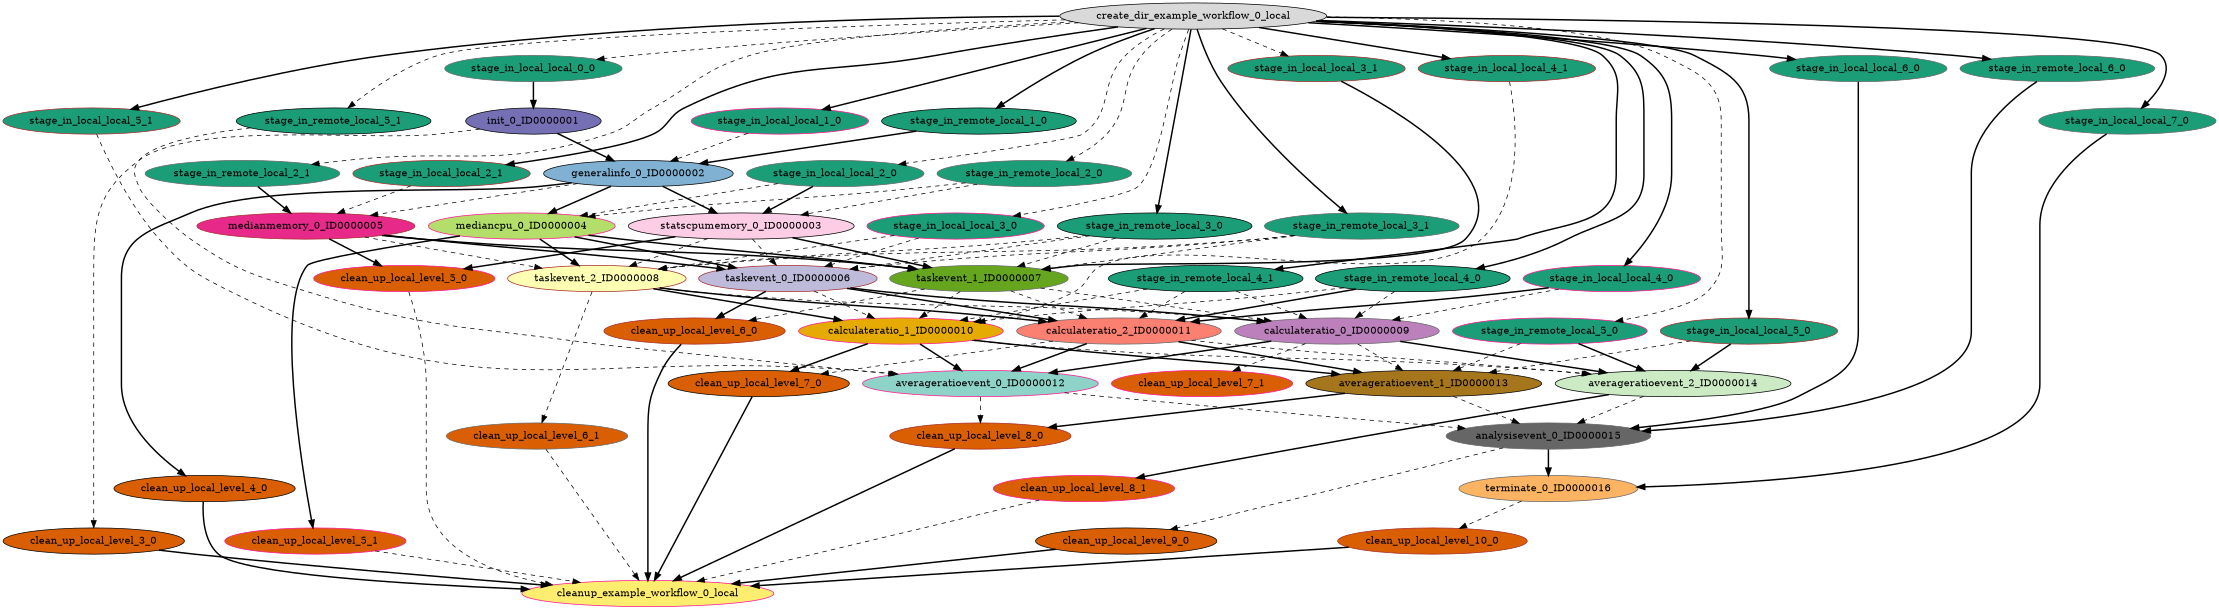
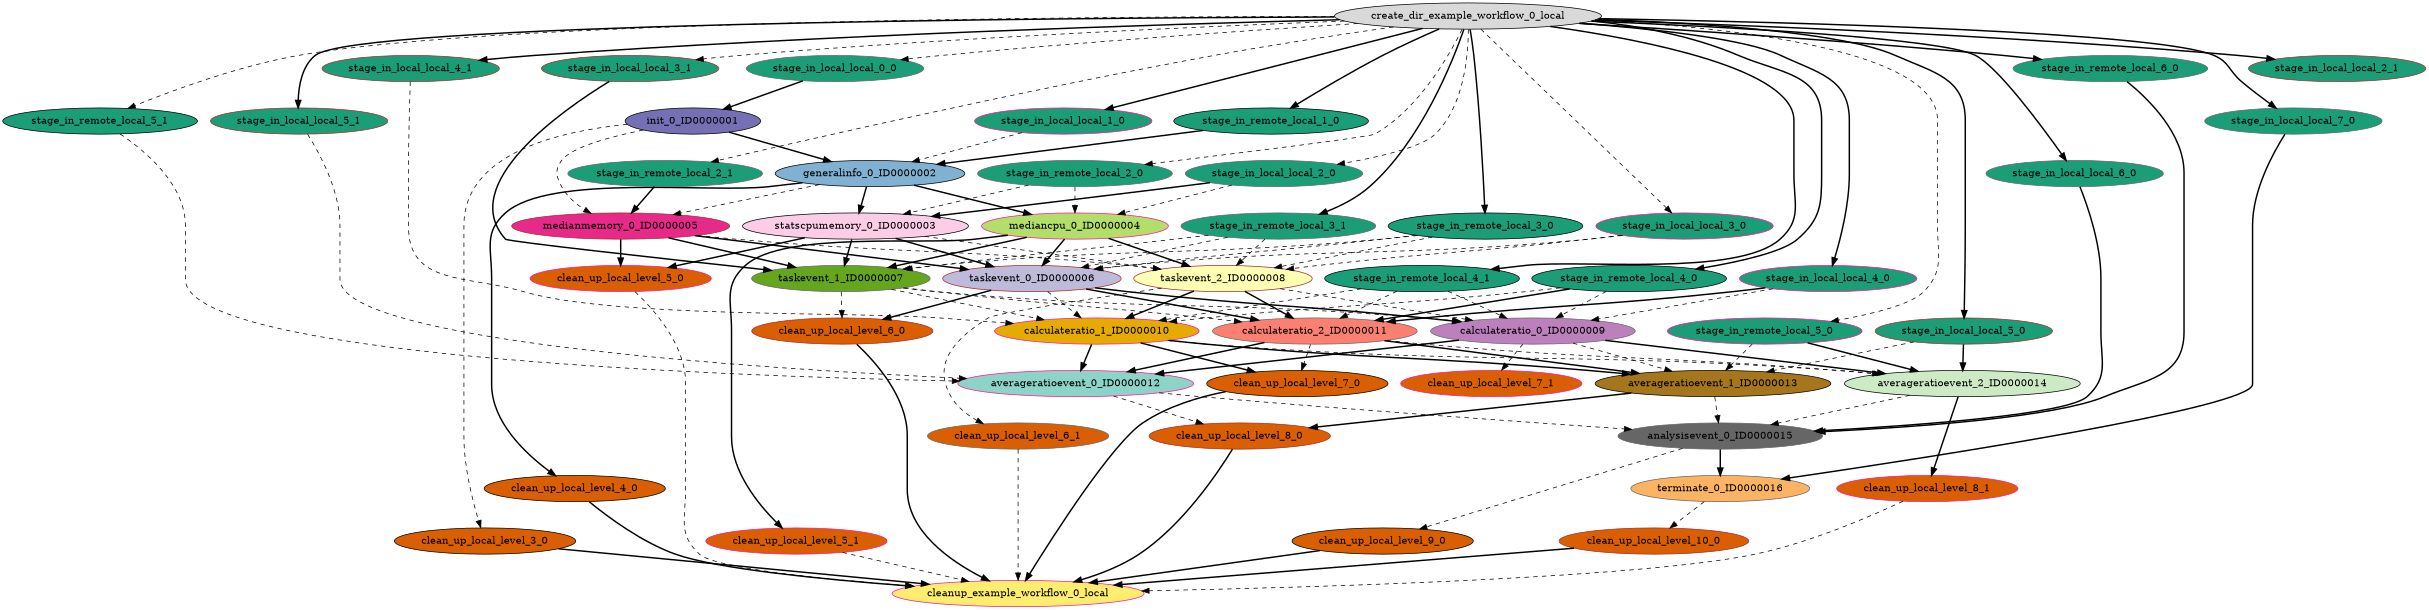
(378, 198) -> (572, 152)
(761, 248) -> (925, 247)
